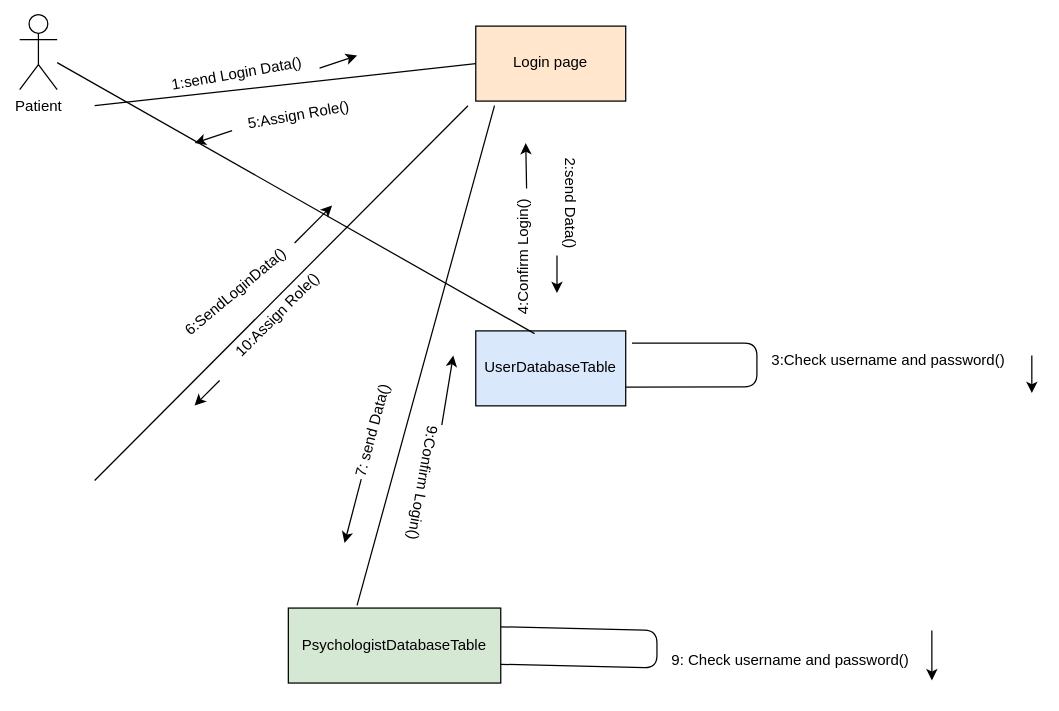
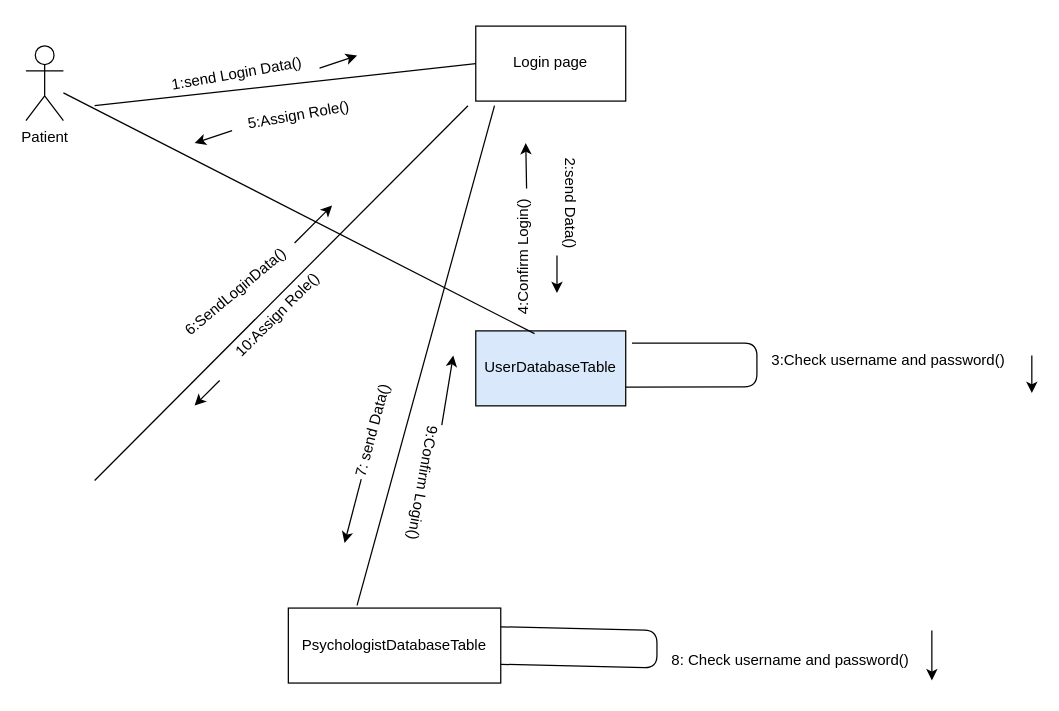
(38, 52) -> (44, 83)
(551, 64) -> (551, 64)
(394, 646) -> (394, 646)
(798, 661) -> (798, 661)
